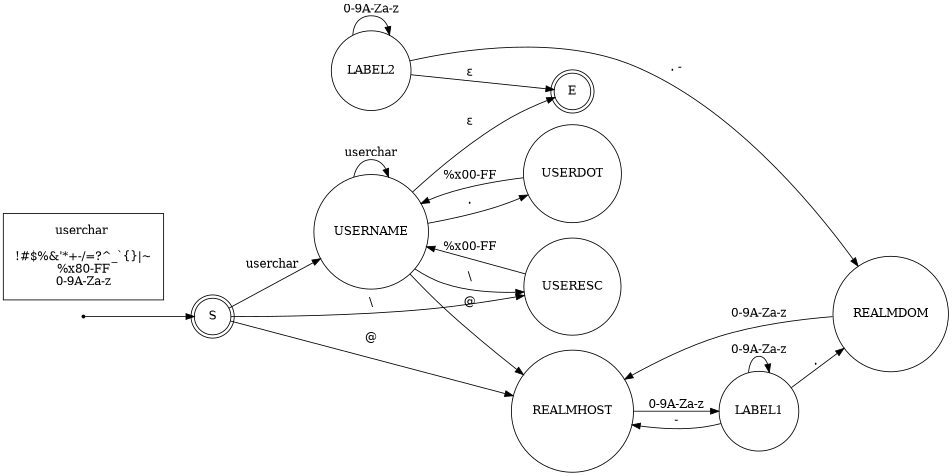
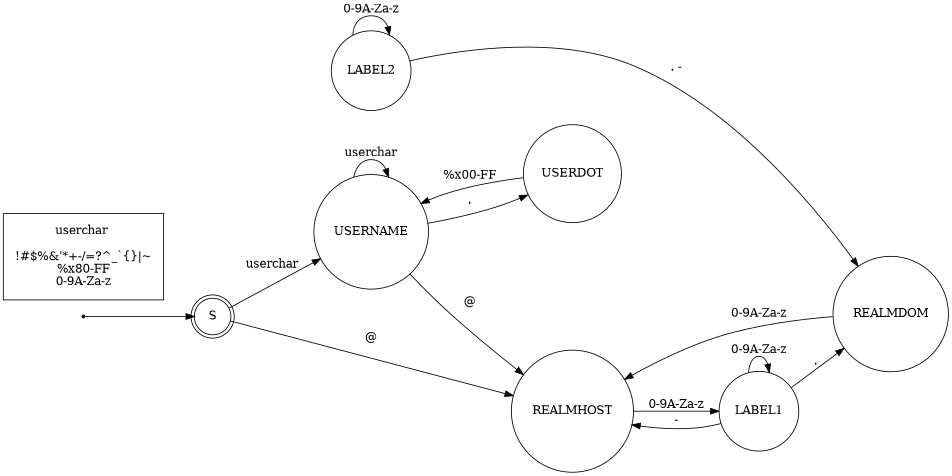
(572, 91) -> none
(572, 287) -> none
